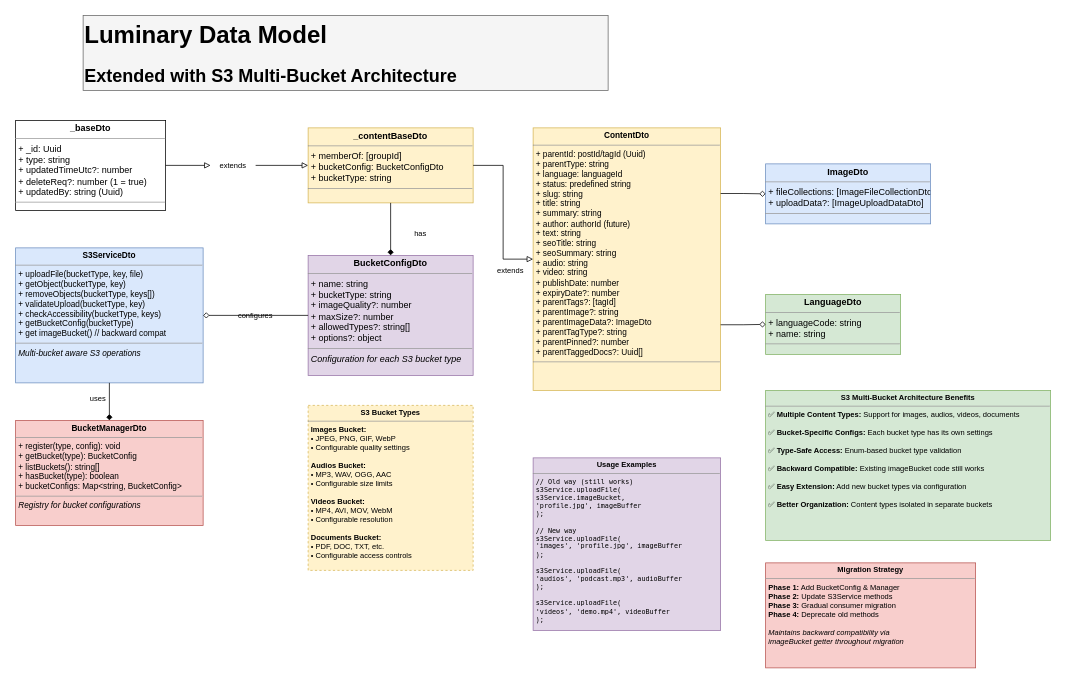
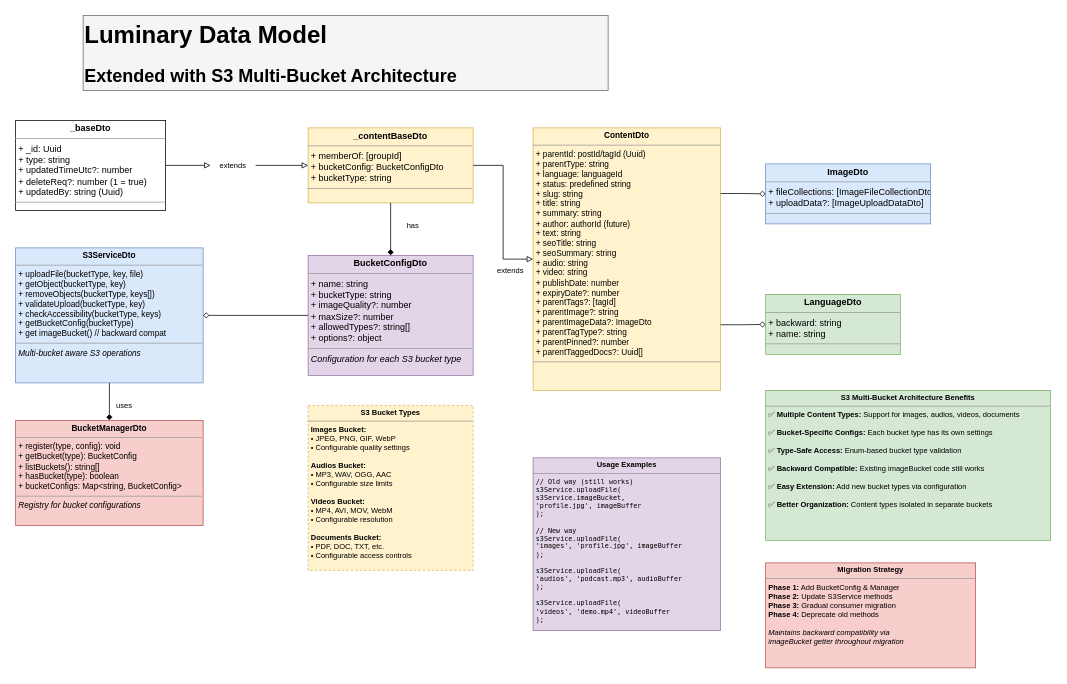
(420, 233) -> (413, 225)
(815, 311) -> (806, 311)
(255, 315) -> none
(98, 398) -> (124, 405)
